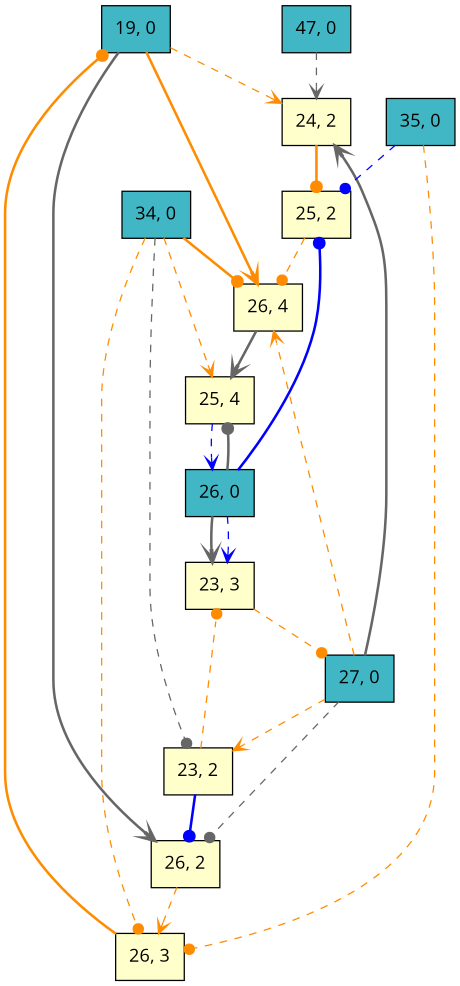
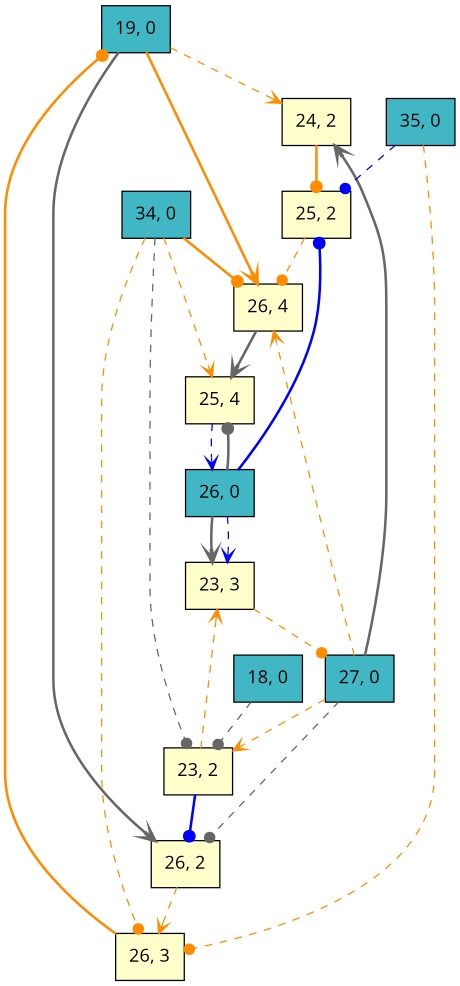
(316, 29) -> none
none -> (268, 679)
(208, 685) -> (208, 685)
